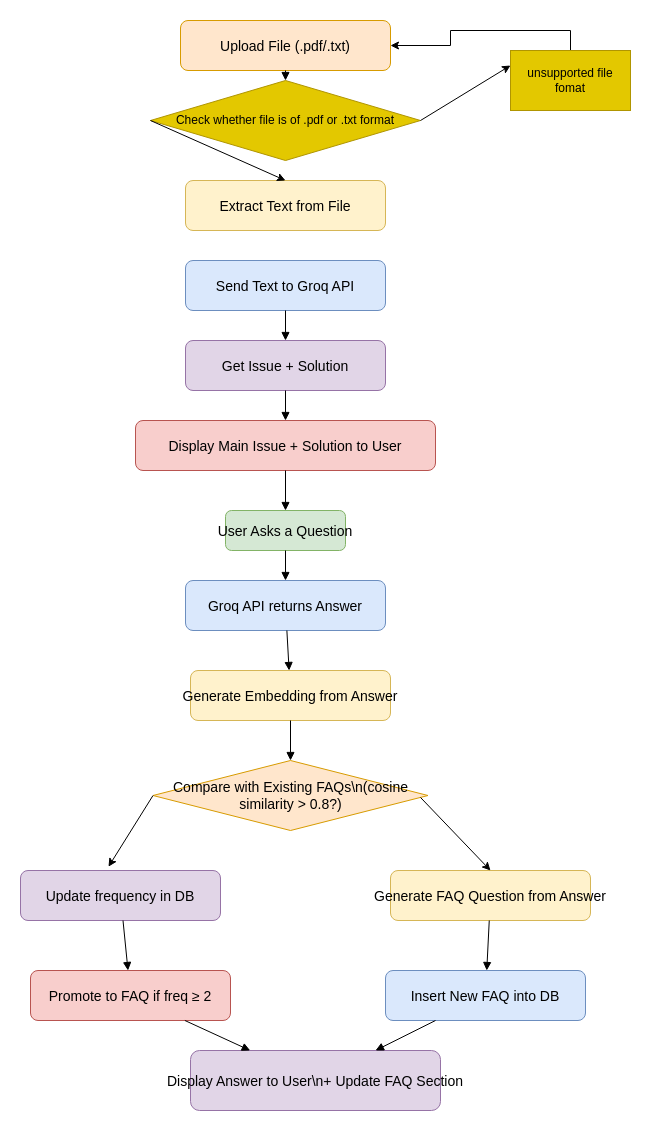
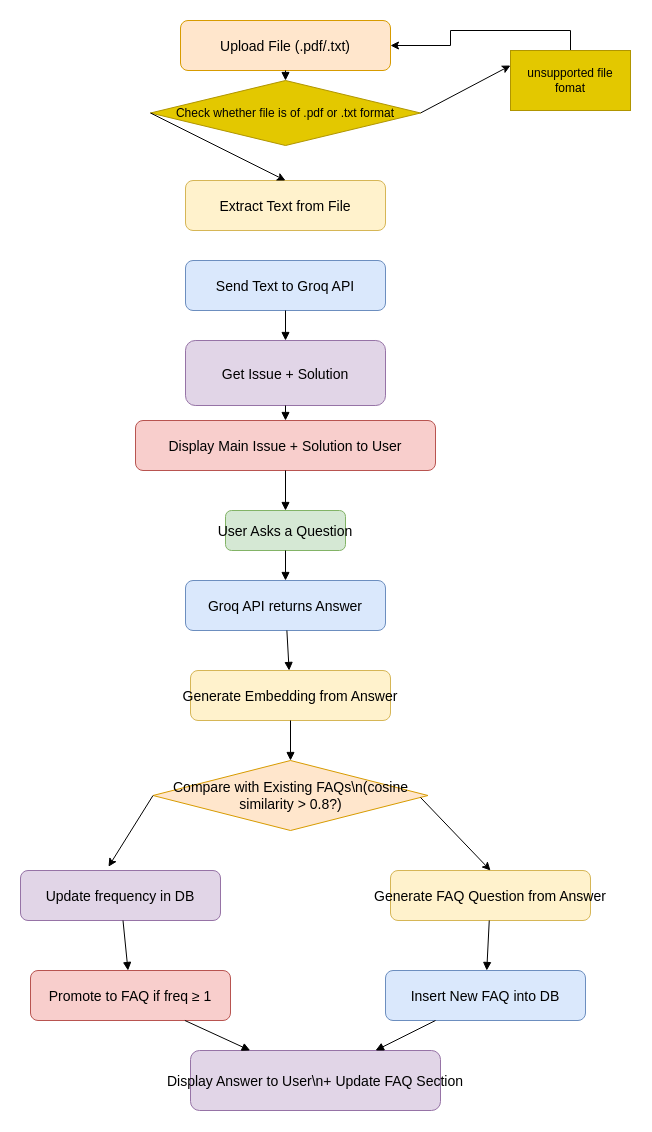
(286, 121) -> (286, 113)
(286, 366) -> (286, 373)
(130, 996) -> (130, 996)
